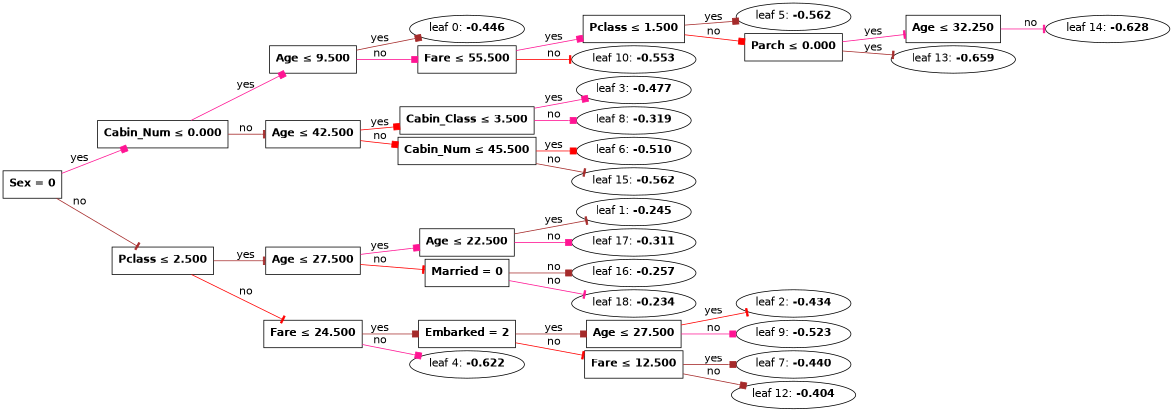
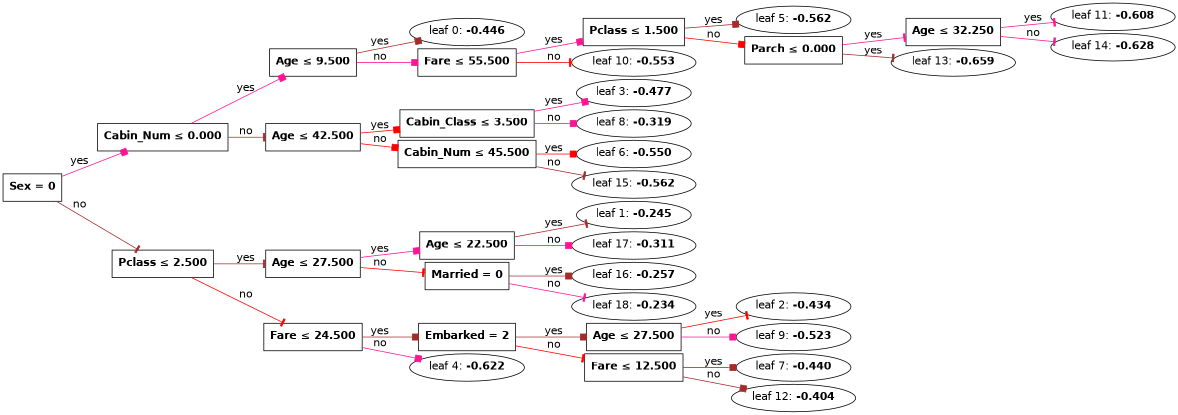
none -> (1113, 17)
(653, 150) -> (653, 153)
(554, 267) -> (554, 270)
